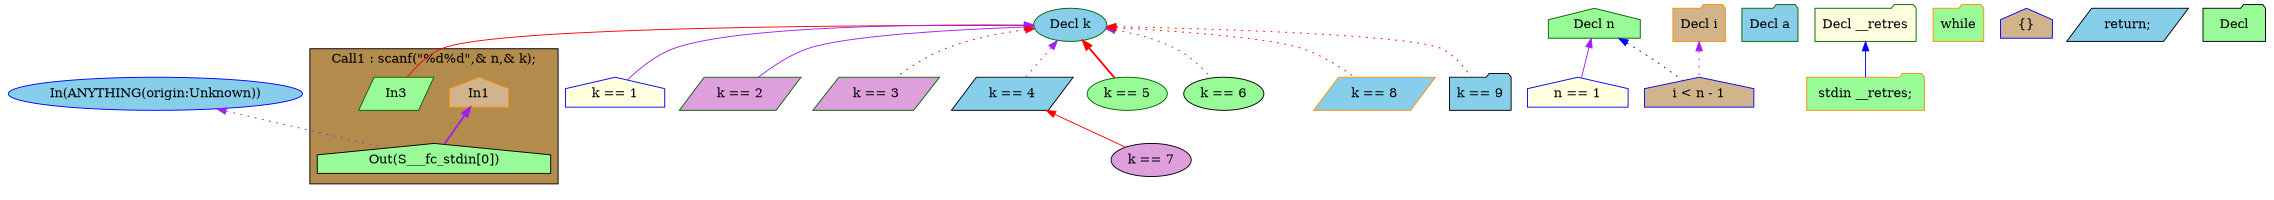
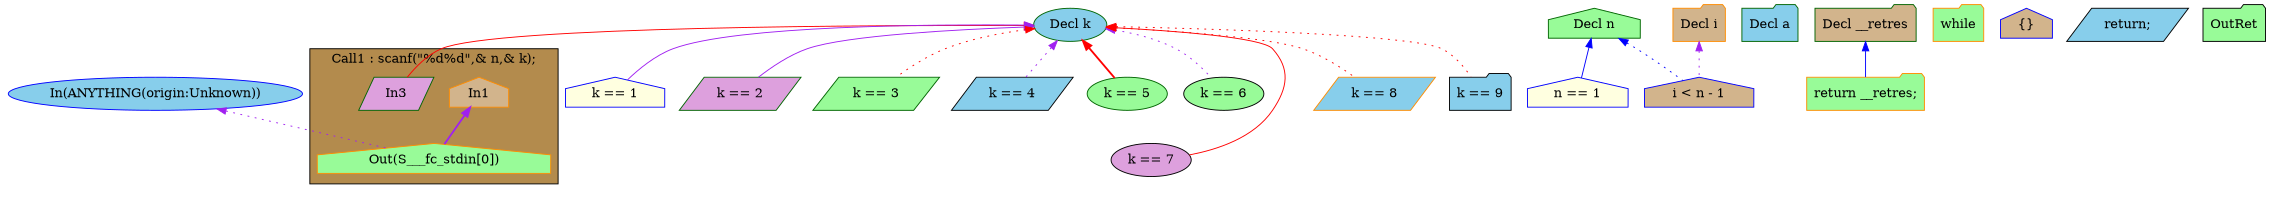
(1866, 25) -> (1866, 25)
(2234, 25) -> (2234, 25)
(1585, 63) -> (1585, 63)
(396, 94) -> (396, 94)
(876, 94) -> (876, 94)
(1866, 94) -> (1866, 94)
(1090, 131) -> (1274, 51)
(434, 160) -> (434, 160)
